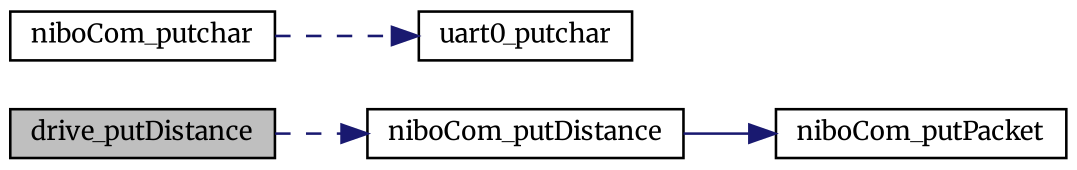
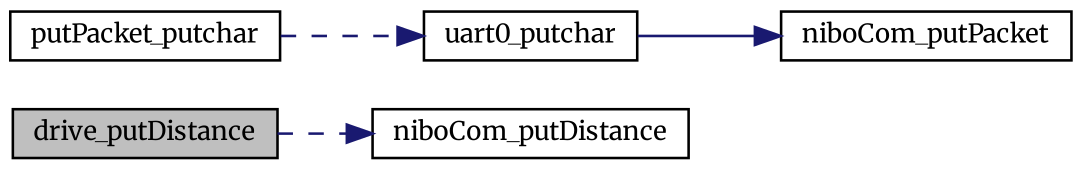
(143, 36) -> (145, 36)
(716, 134) -> (696, 36)
